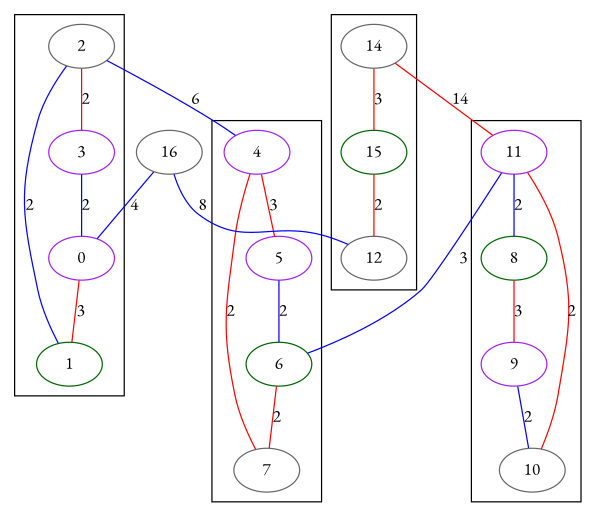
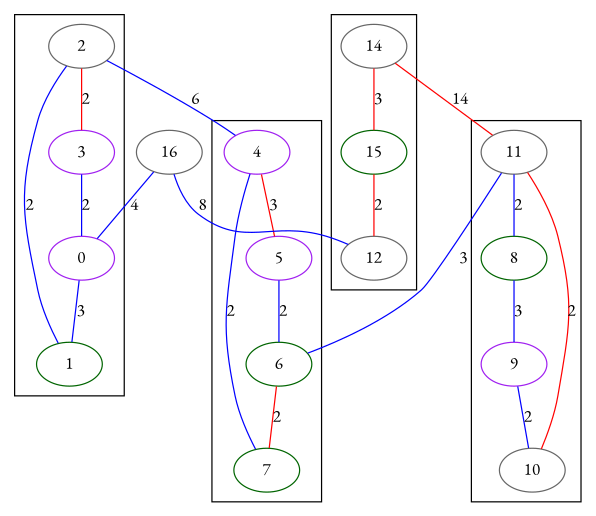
(514, 152) -> (514, 152)
(76, 311) -> (76, 311)
(514, 311) -> (514, 311)
(226, 313) -> (226, 313)
(267, 470) -> (267, 470)
